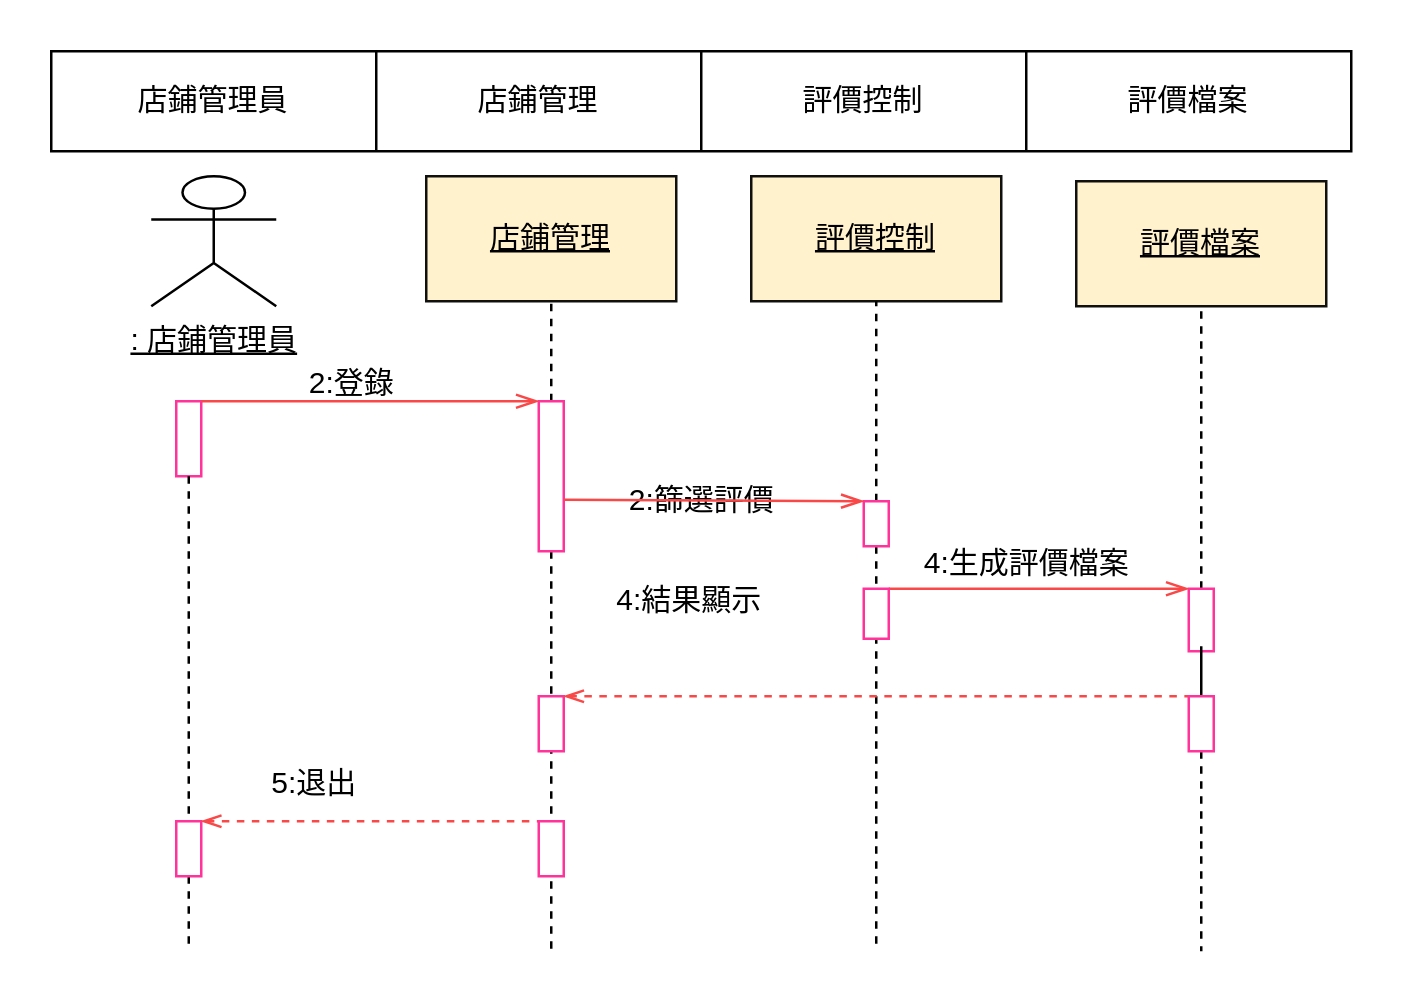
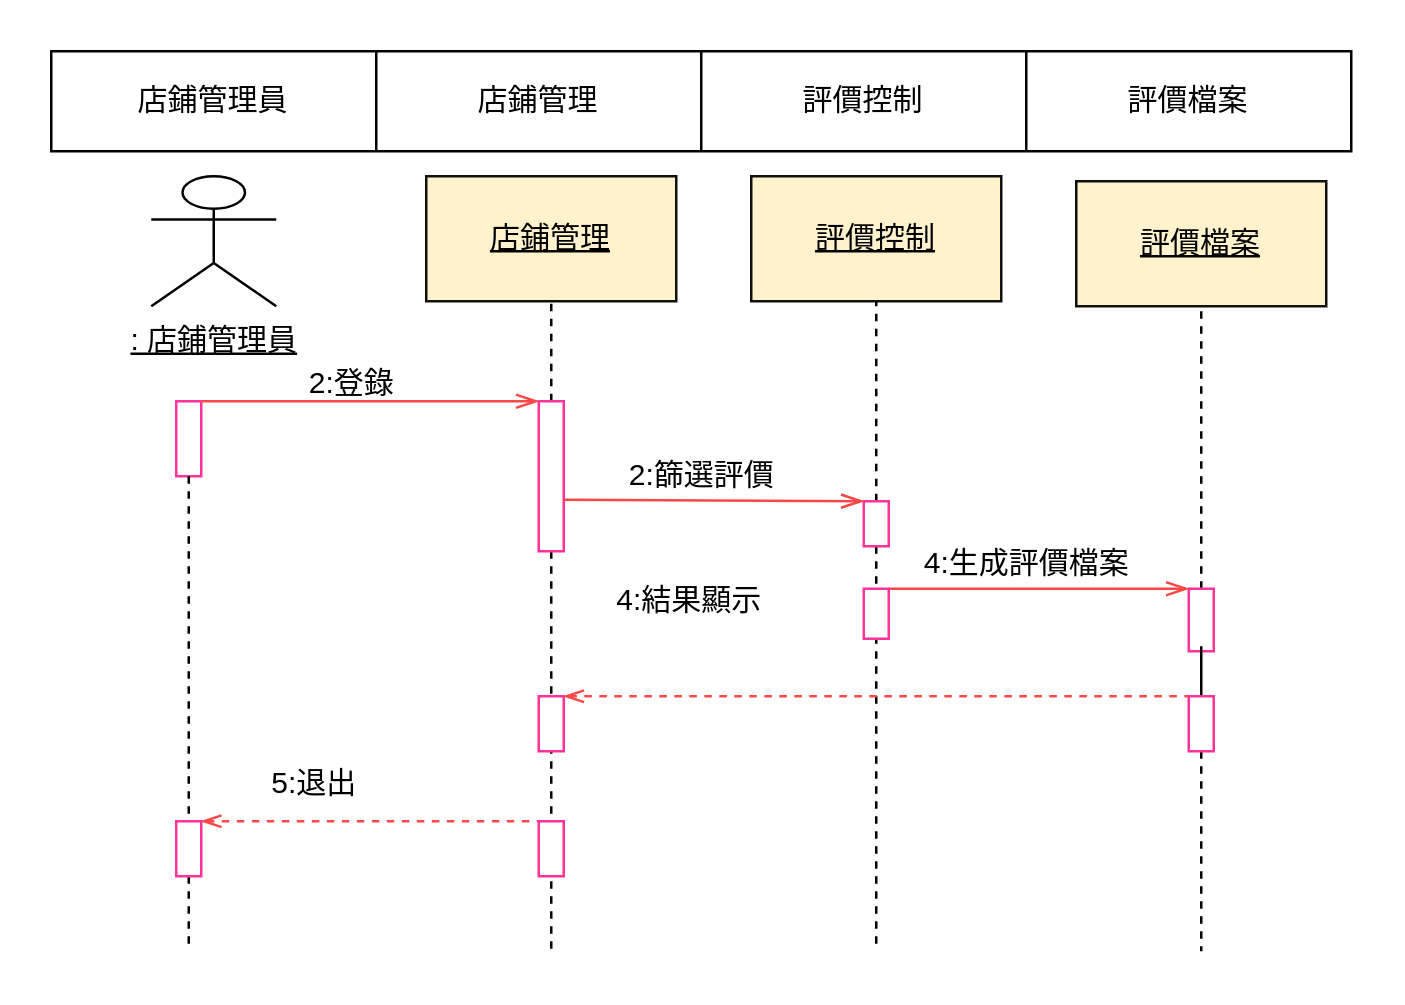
(701, 501) -> (701, 476)
